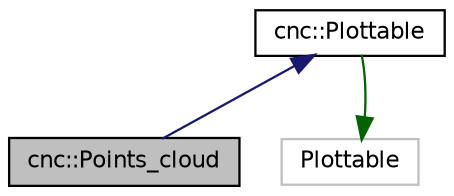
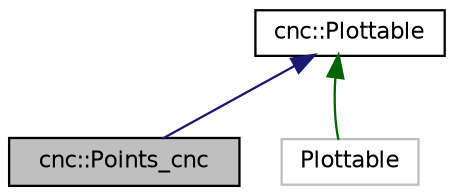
(365, 86) -> (335, 109)
(124, 162) -> (124, 162)
